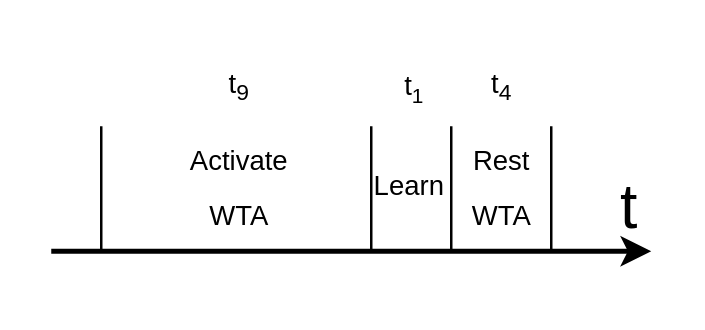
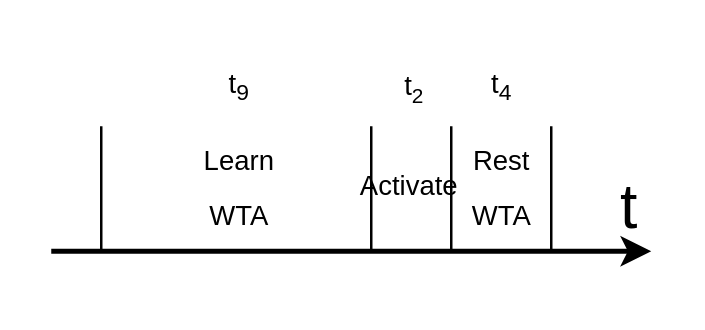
(415, 89) -> (415, 89)
(410, 186) -> (410, 186)
(240, 189) -> (240, 189)
